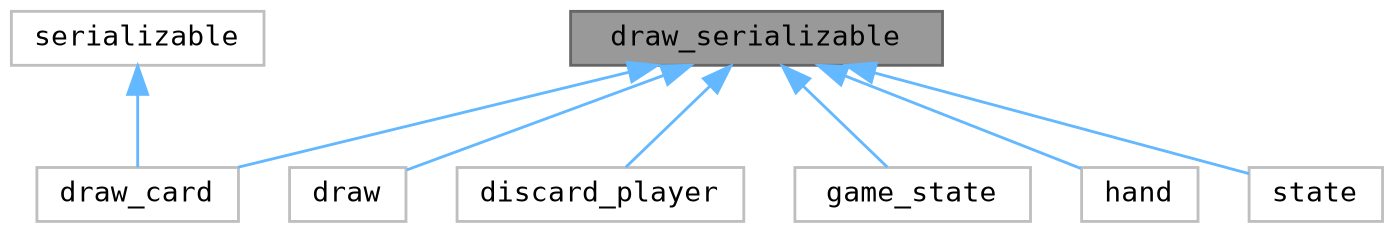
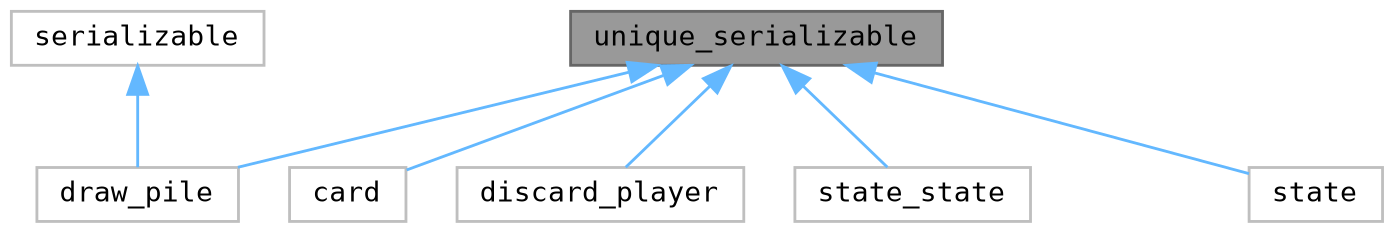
(757, 38) -> (757, 38)
(138, 194) -> (138, 194)
(348, 194) -> (348, 194)
(913, 194) -> (913, 194)
(1140, 194) -> none
